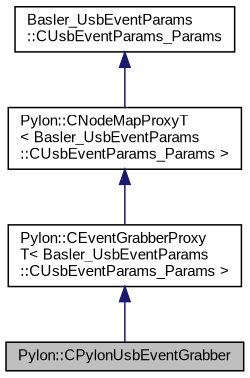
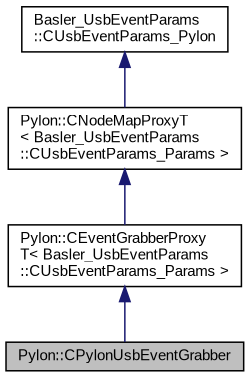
(125, 29) -> (125, 29)
